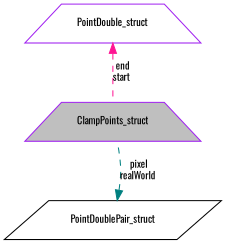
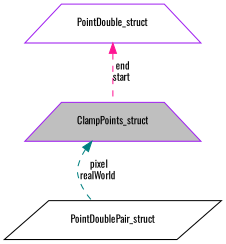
(121, 166) -> (78, 176)
